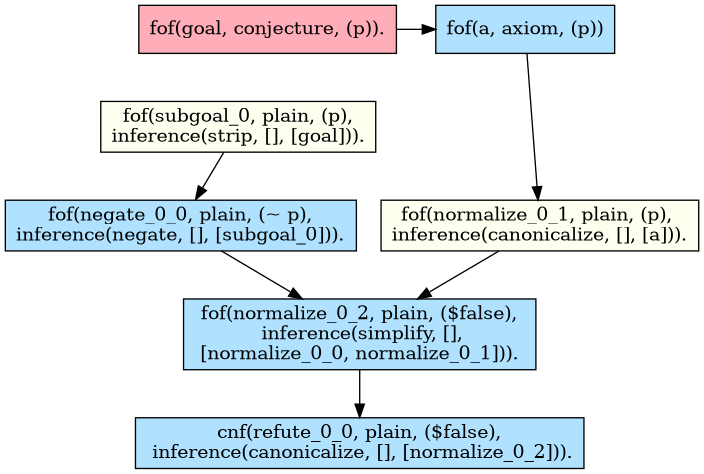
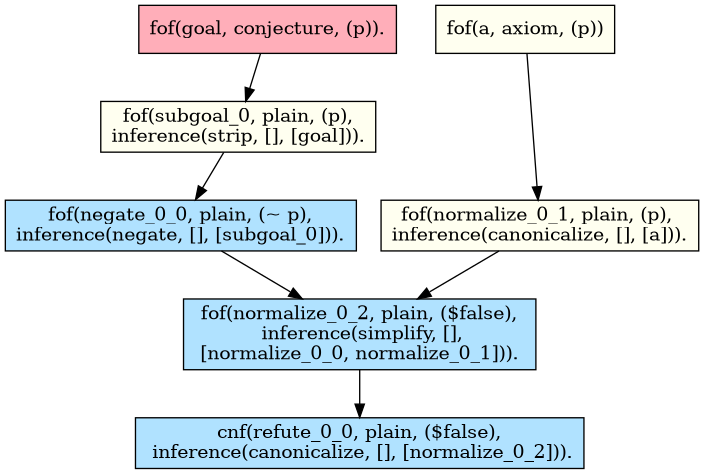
(409, 29) -> (255, 71)
(525, 29) -> (525, 29)
